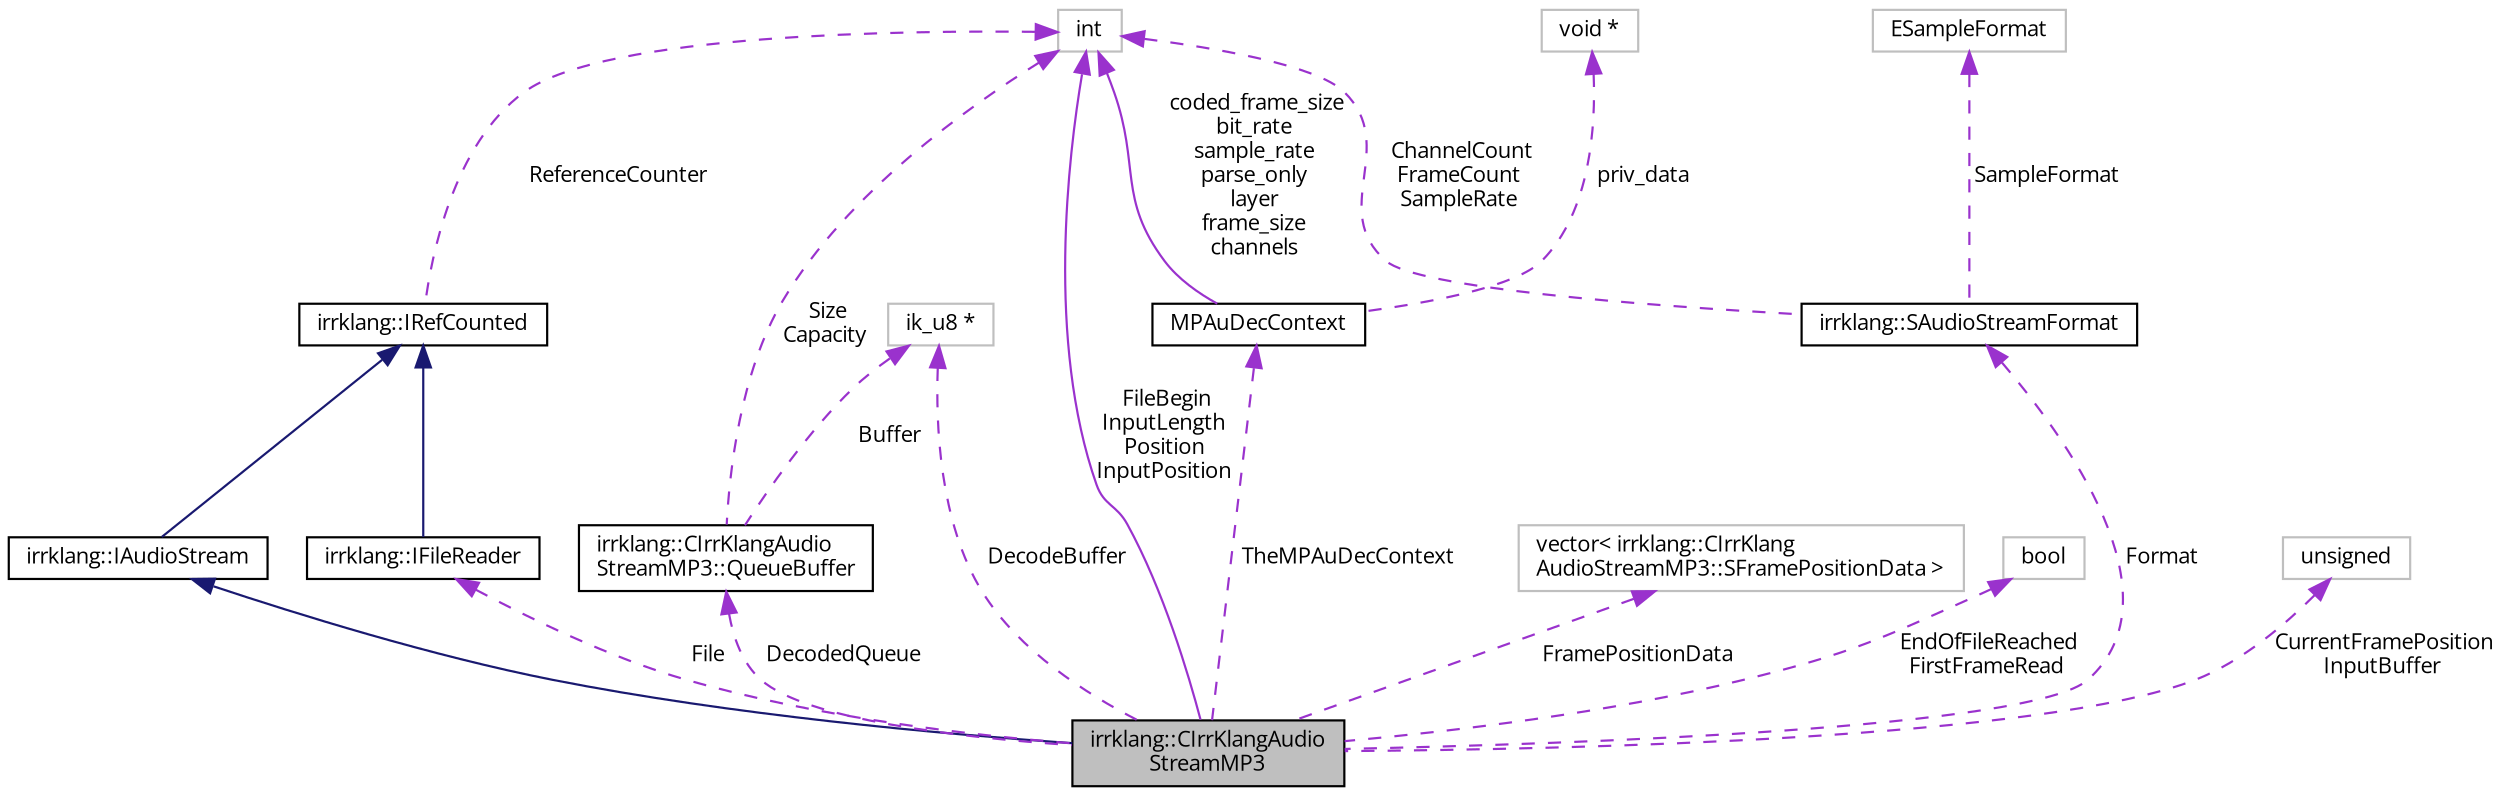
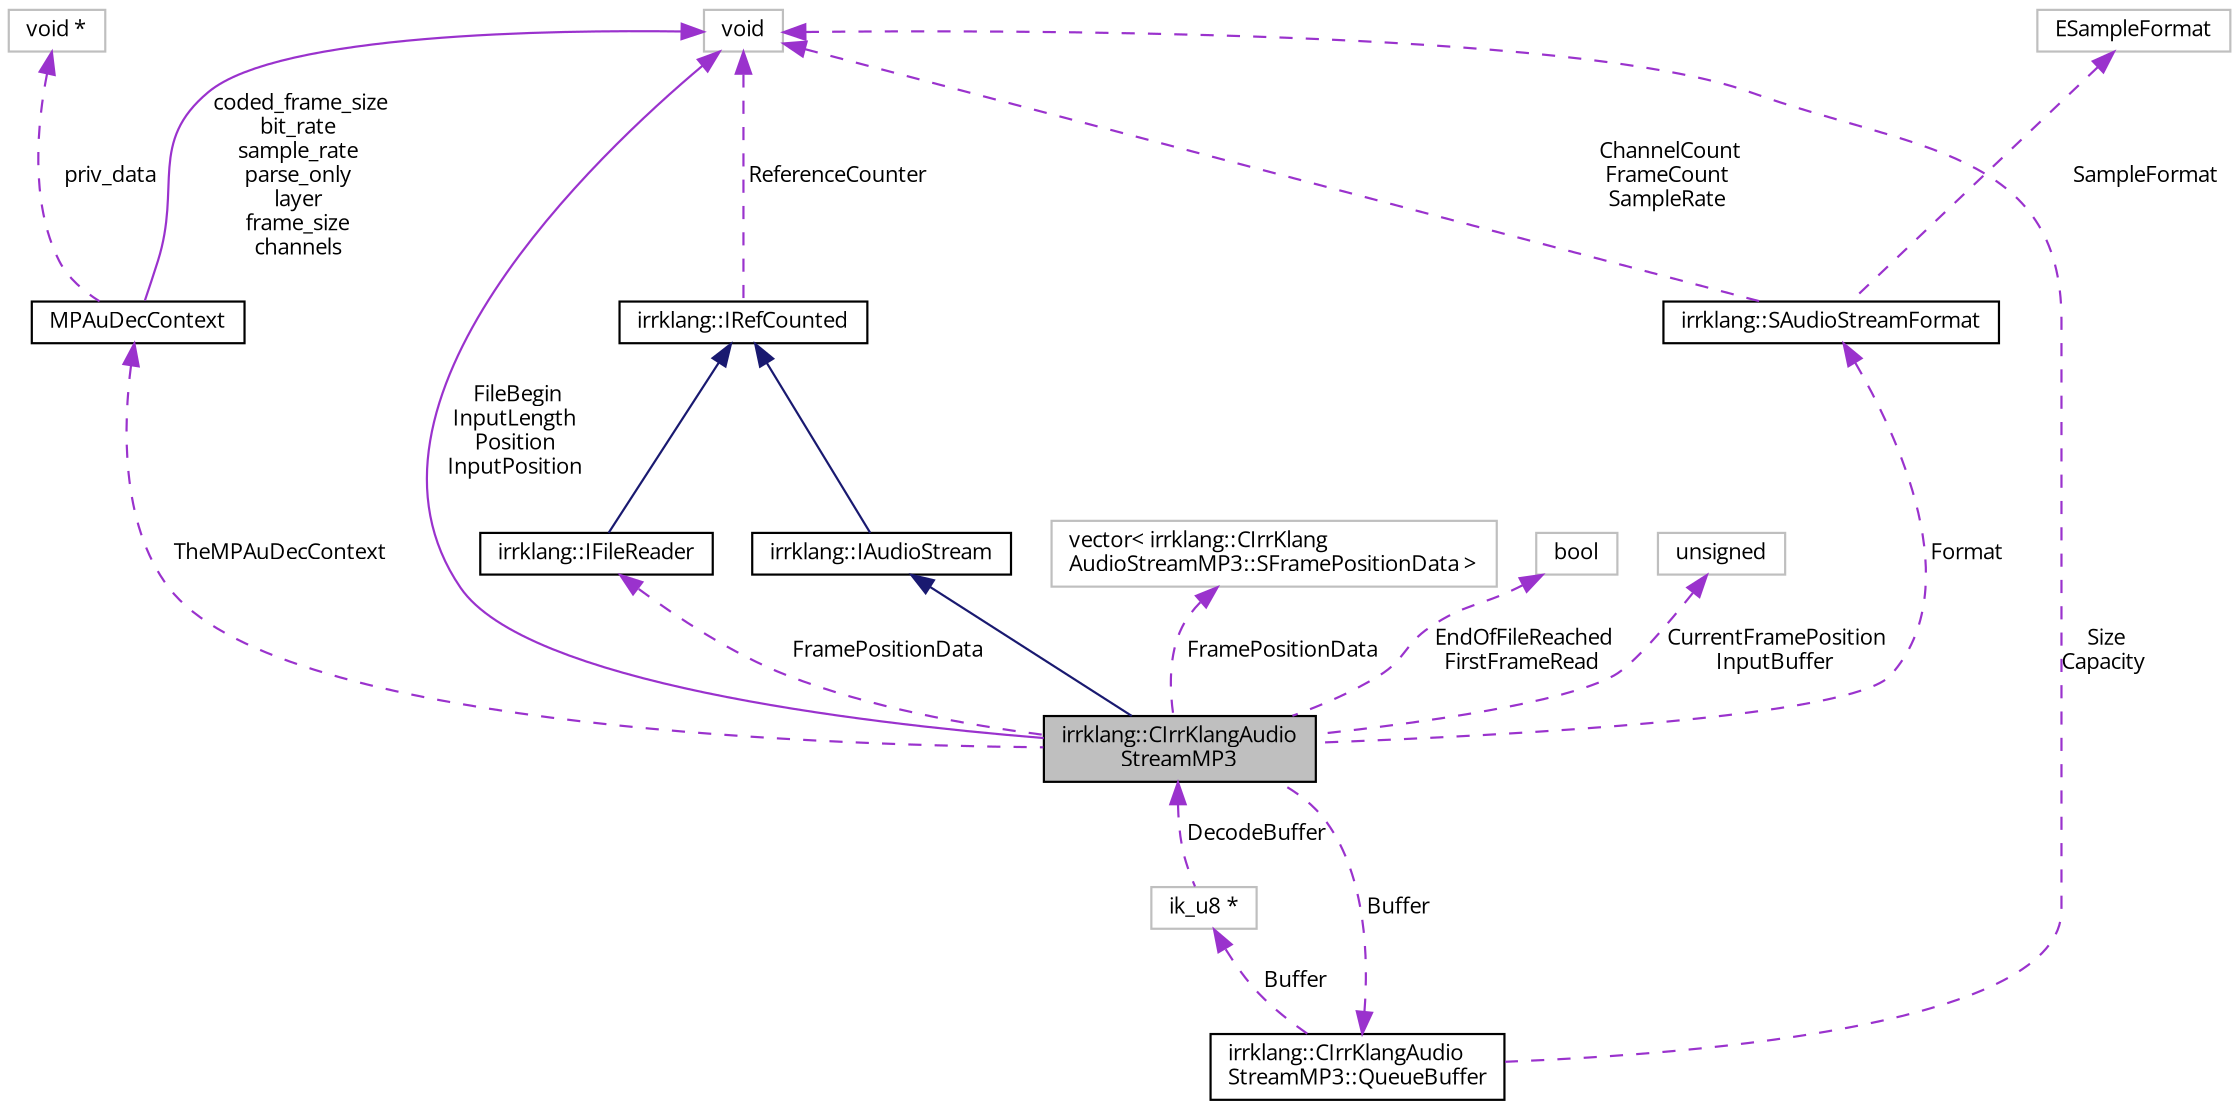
(1090, 31) -> (743, 31)
(976, 580) -> (1182, 846)
(706, 656) -> (886, 651)
(841, 656) -> (1396, 908)
